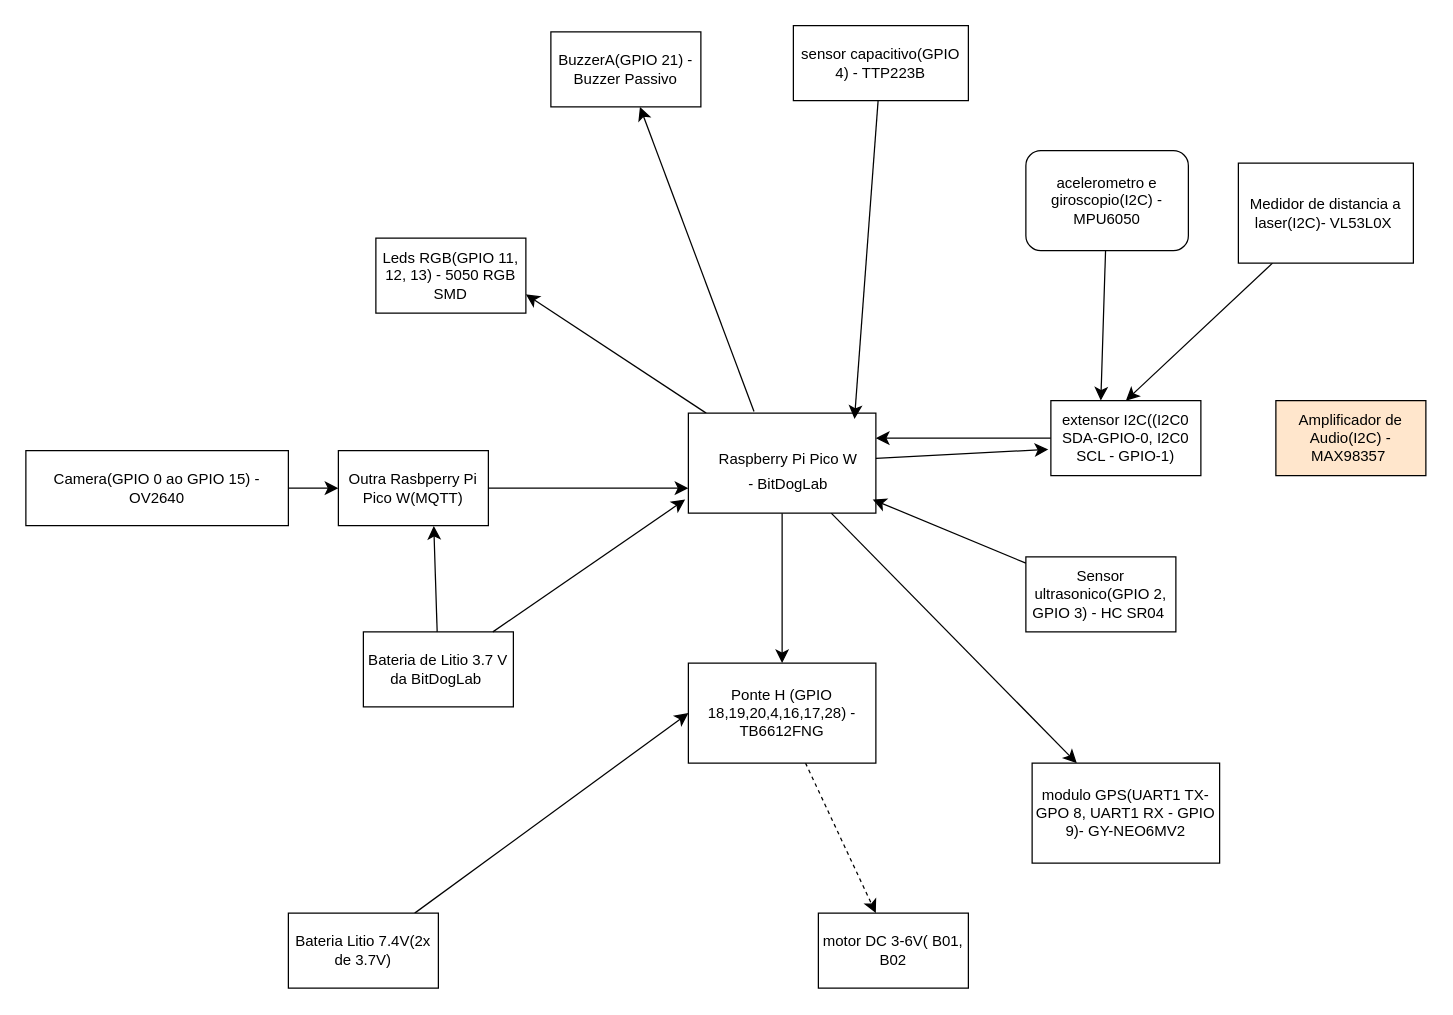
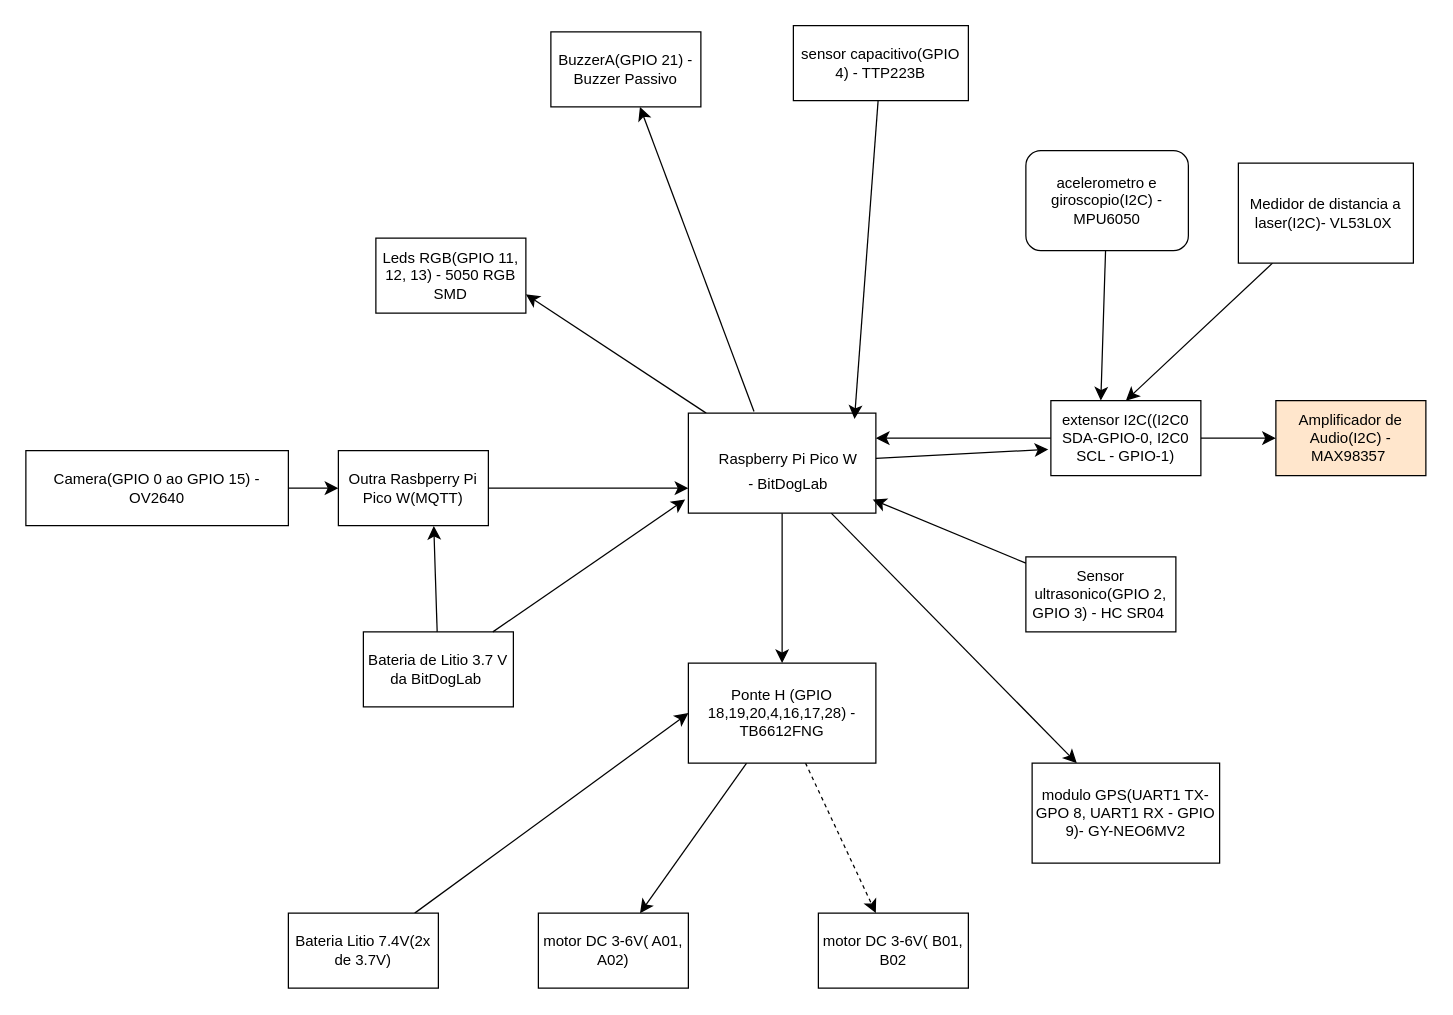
none -> (1234, 438)
none -> (695, 835)
none -> (613, 951)
